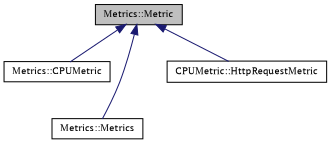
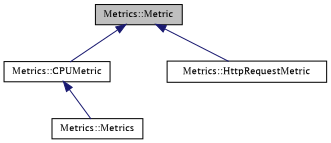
(247, 72) -> (247, 72)
(121, 78) -> (80, 104)
